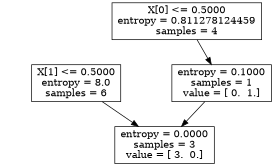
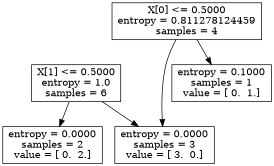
(76, 83) -> (76, 83)
(196, 112) -> (163, 78)
none -> (53, 145)
